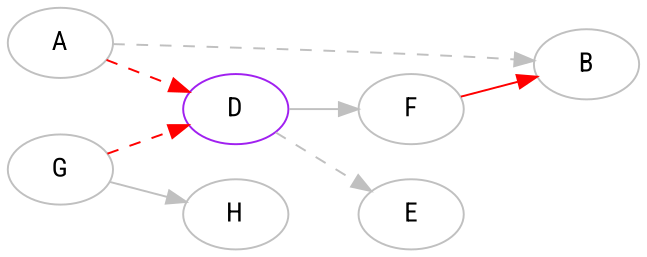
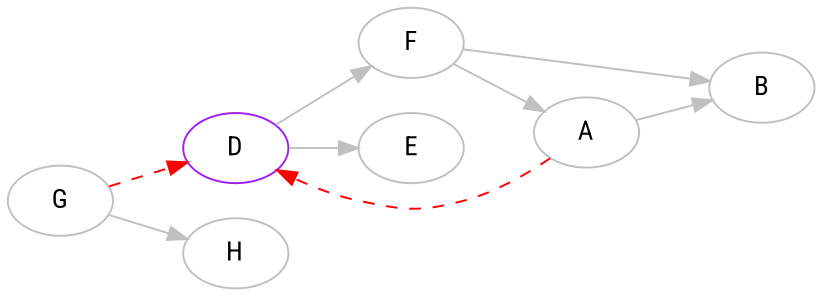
(314, 50) -> (665, 113)
none -> (490, 83)
(489, 89) -> (577, 64)
(315, 157) -> (314, 148)
